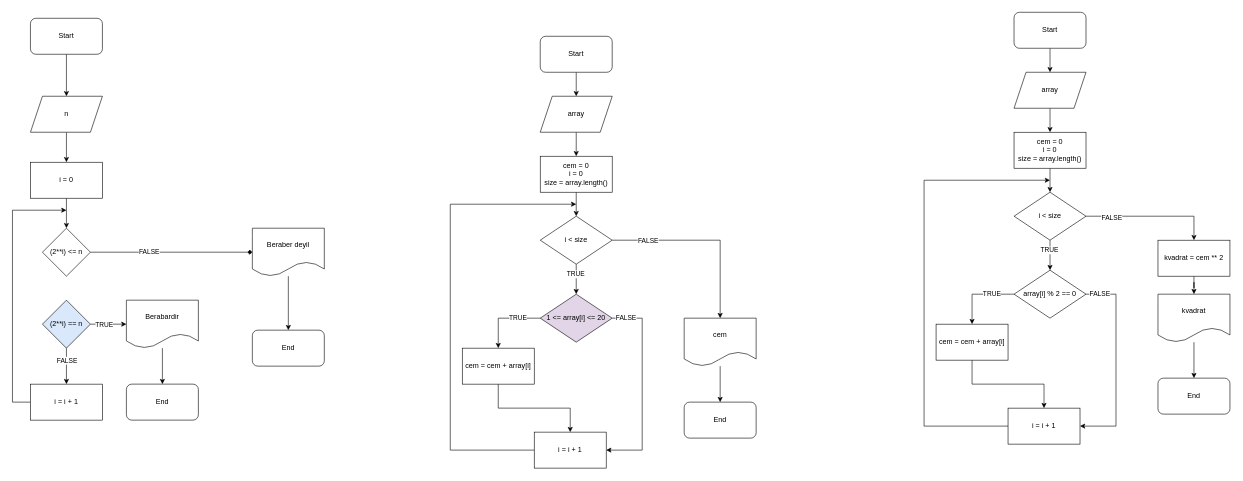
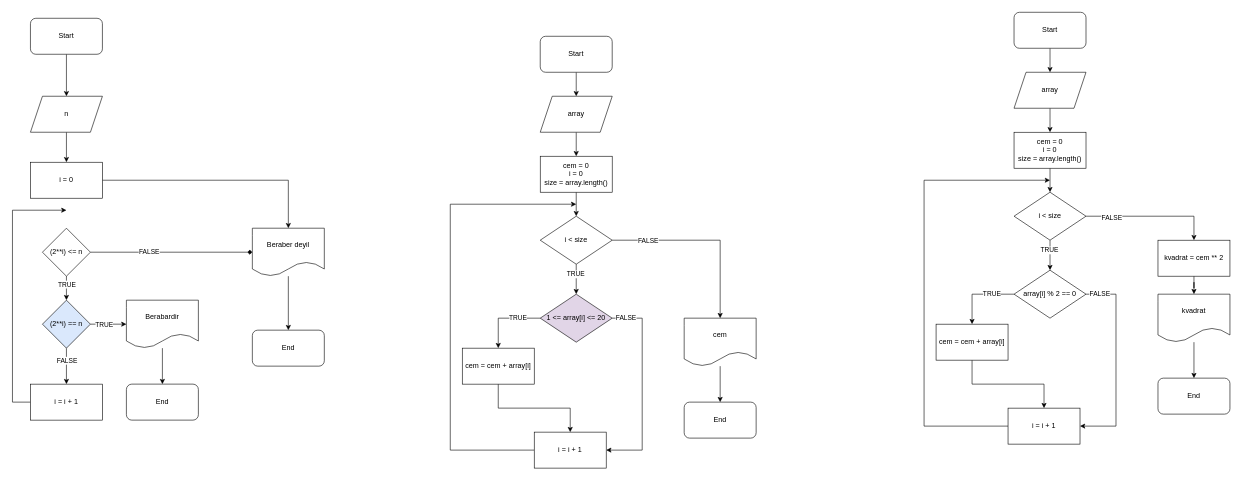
(66, 211) -> (288, 222)
none -> (66, 286)
